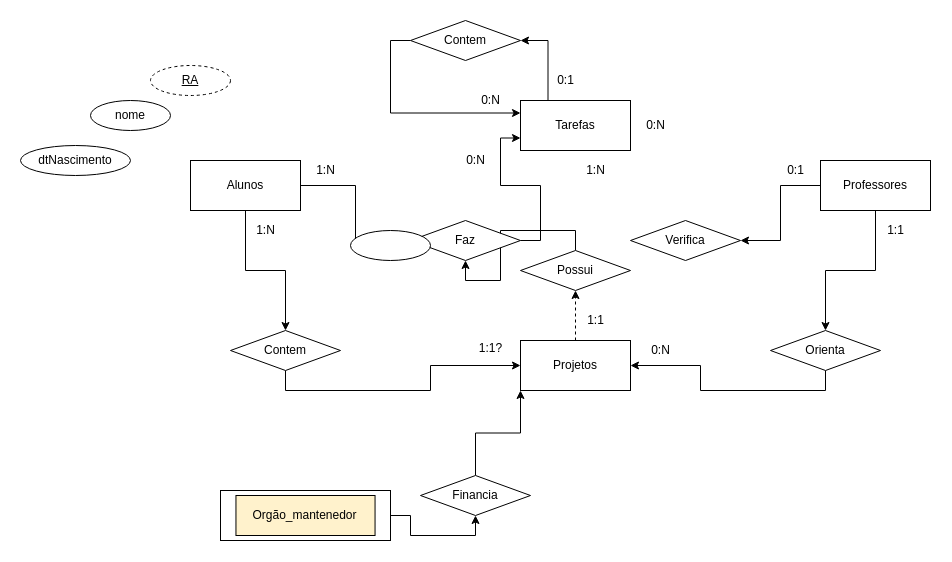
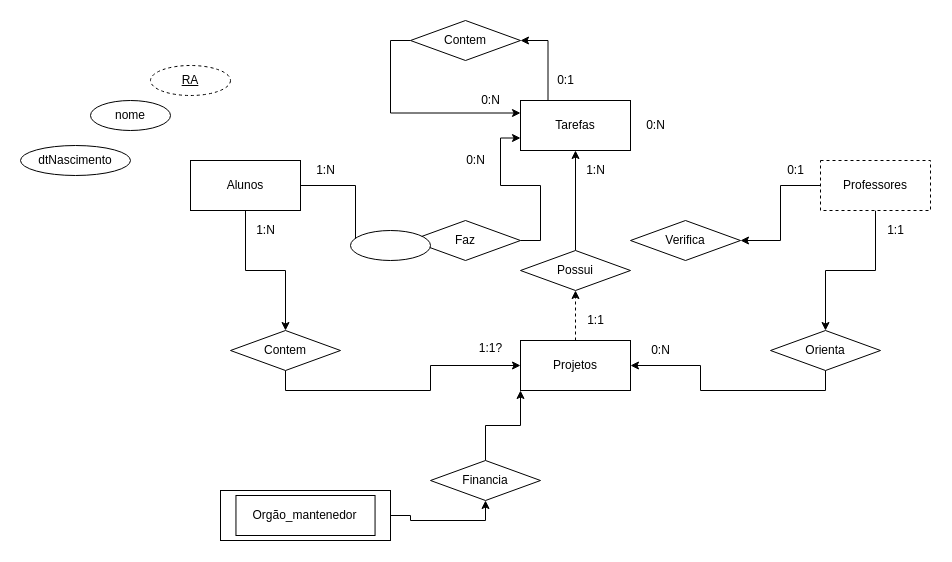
(876, 186) -> (876, 186)
(495, 281) -> (576, 195)
(476, 496) -> (486, 481)
(306, 516) -> (306, 516)
